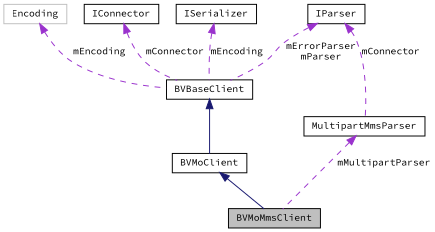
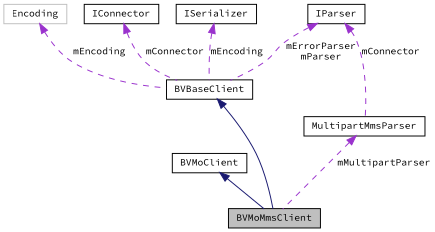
(210, 131) -> (256, 154)
